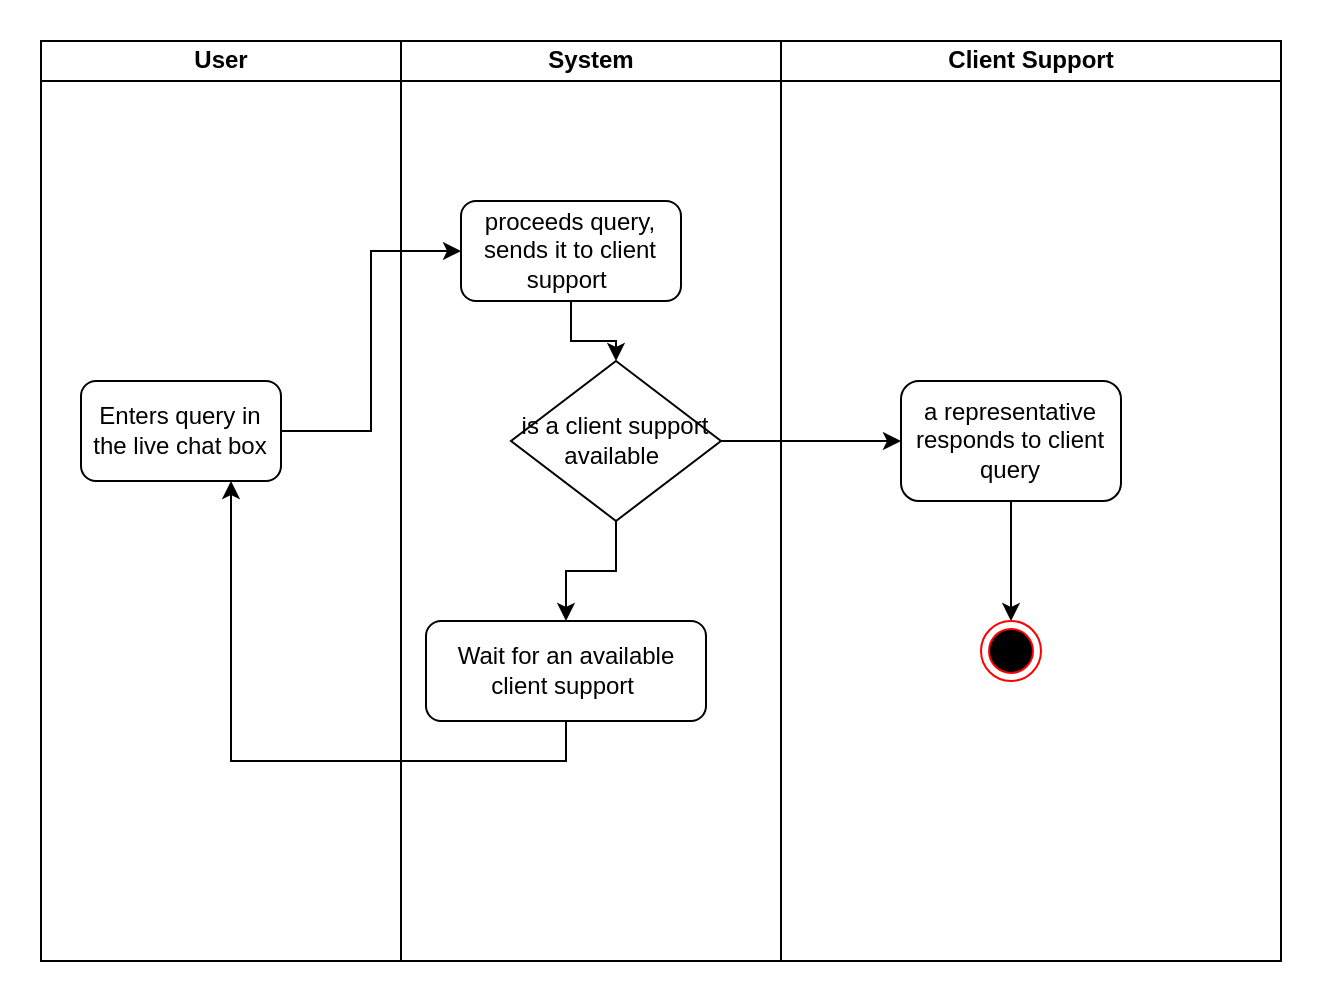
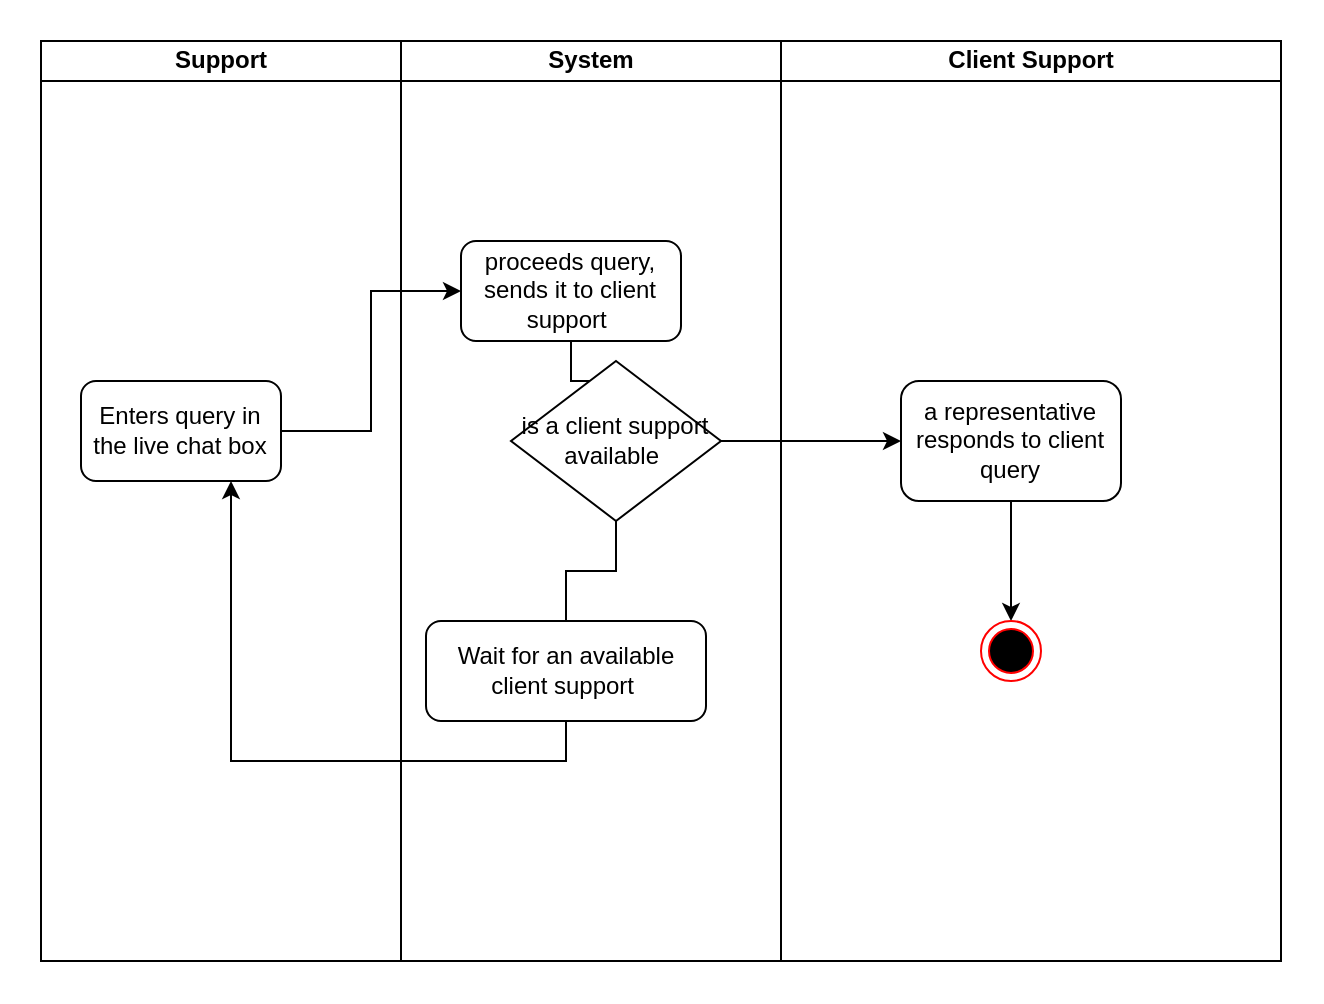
(222, 61) -> (222, 61)
(571, 251) -> (571, 291)
(566, 606) -> (566, 611)
